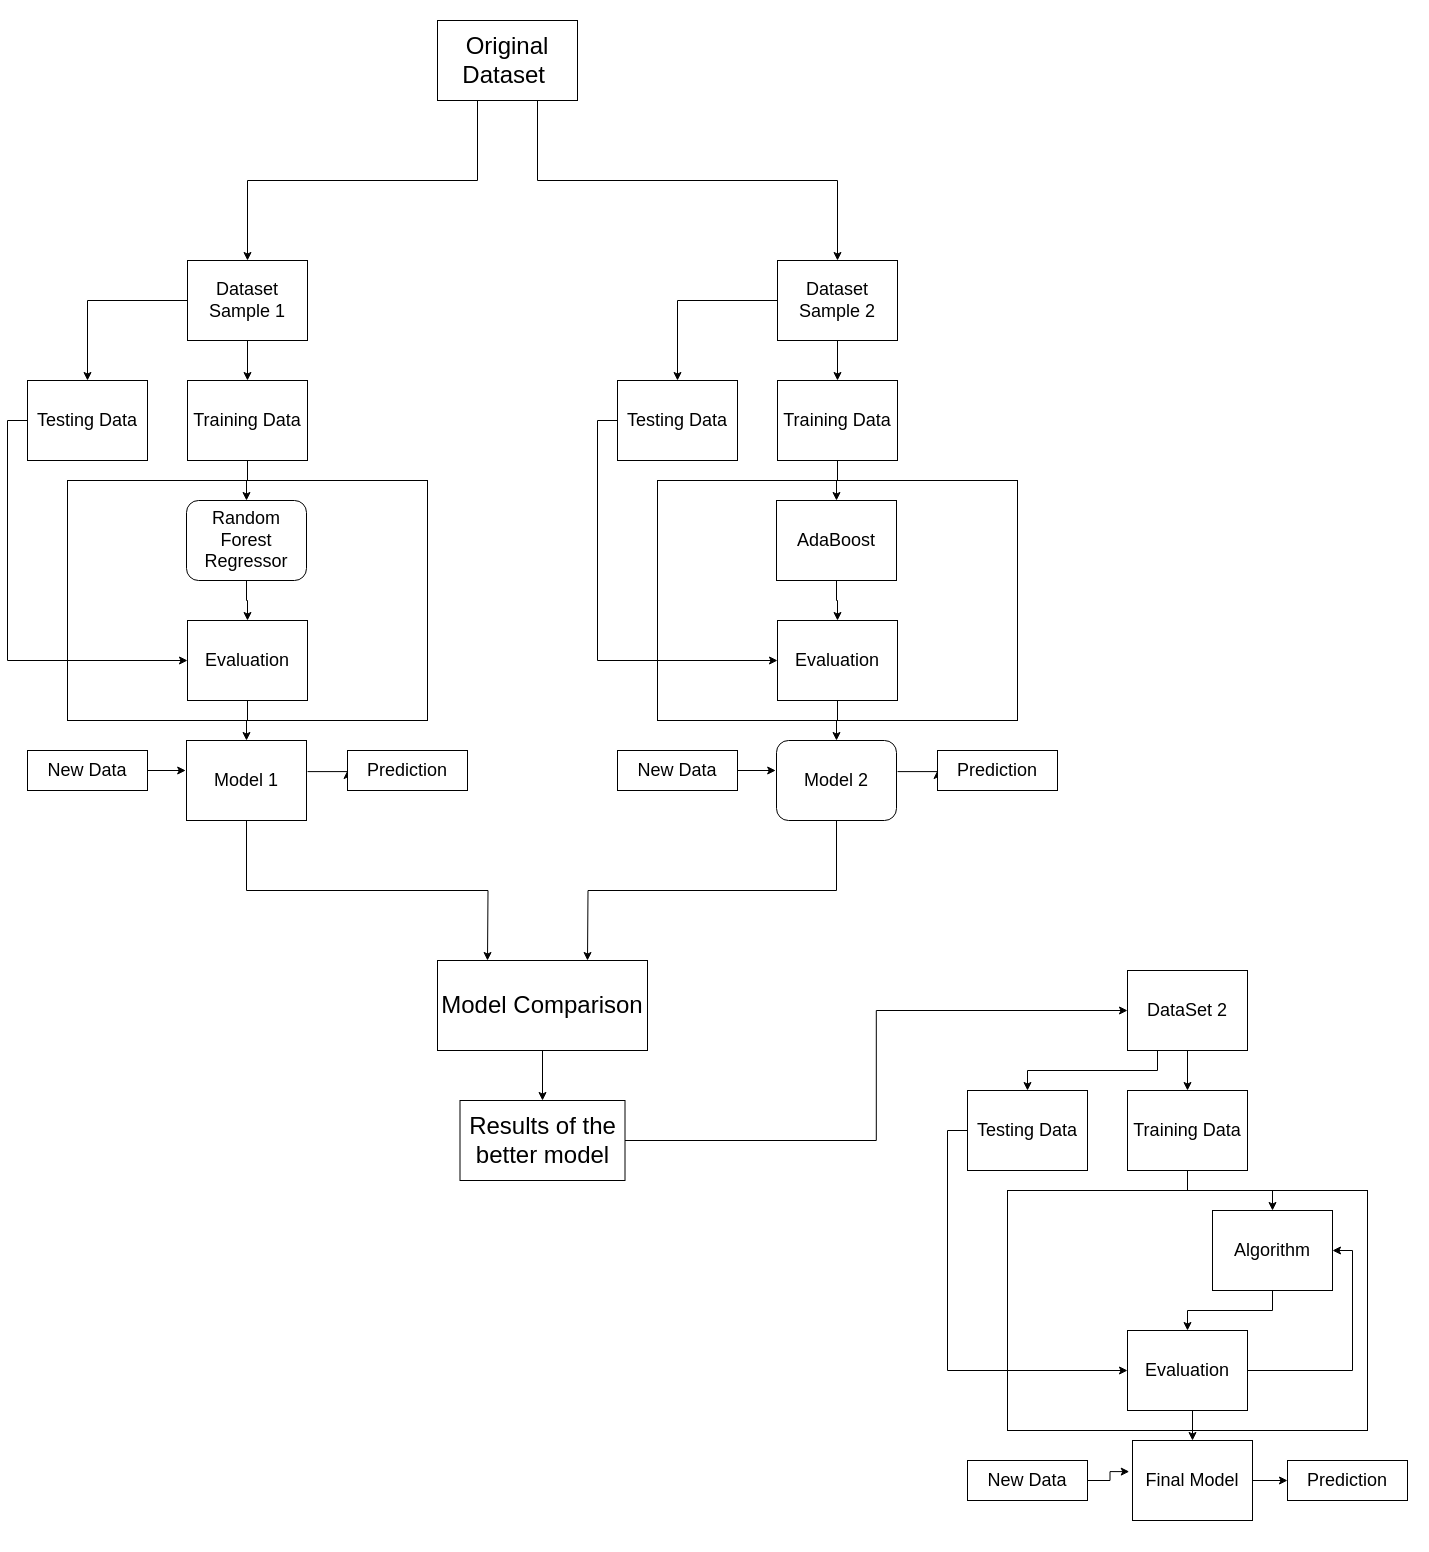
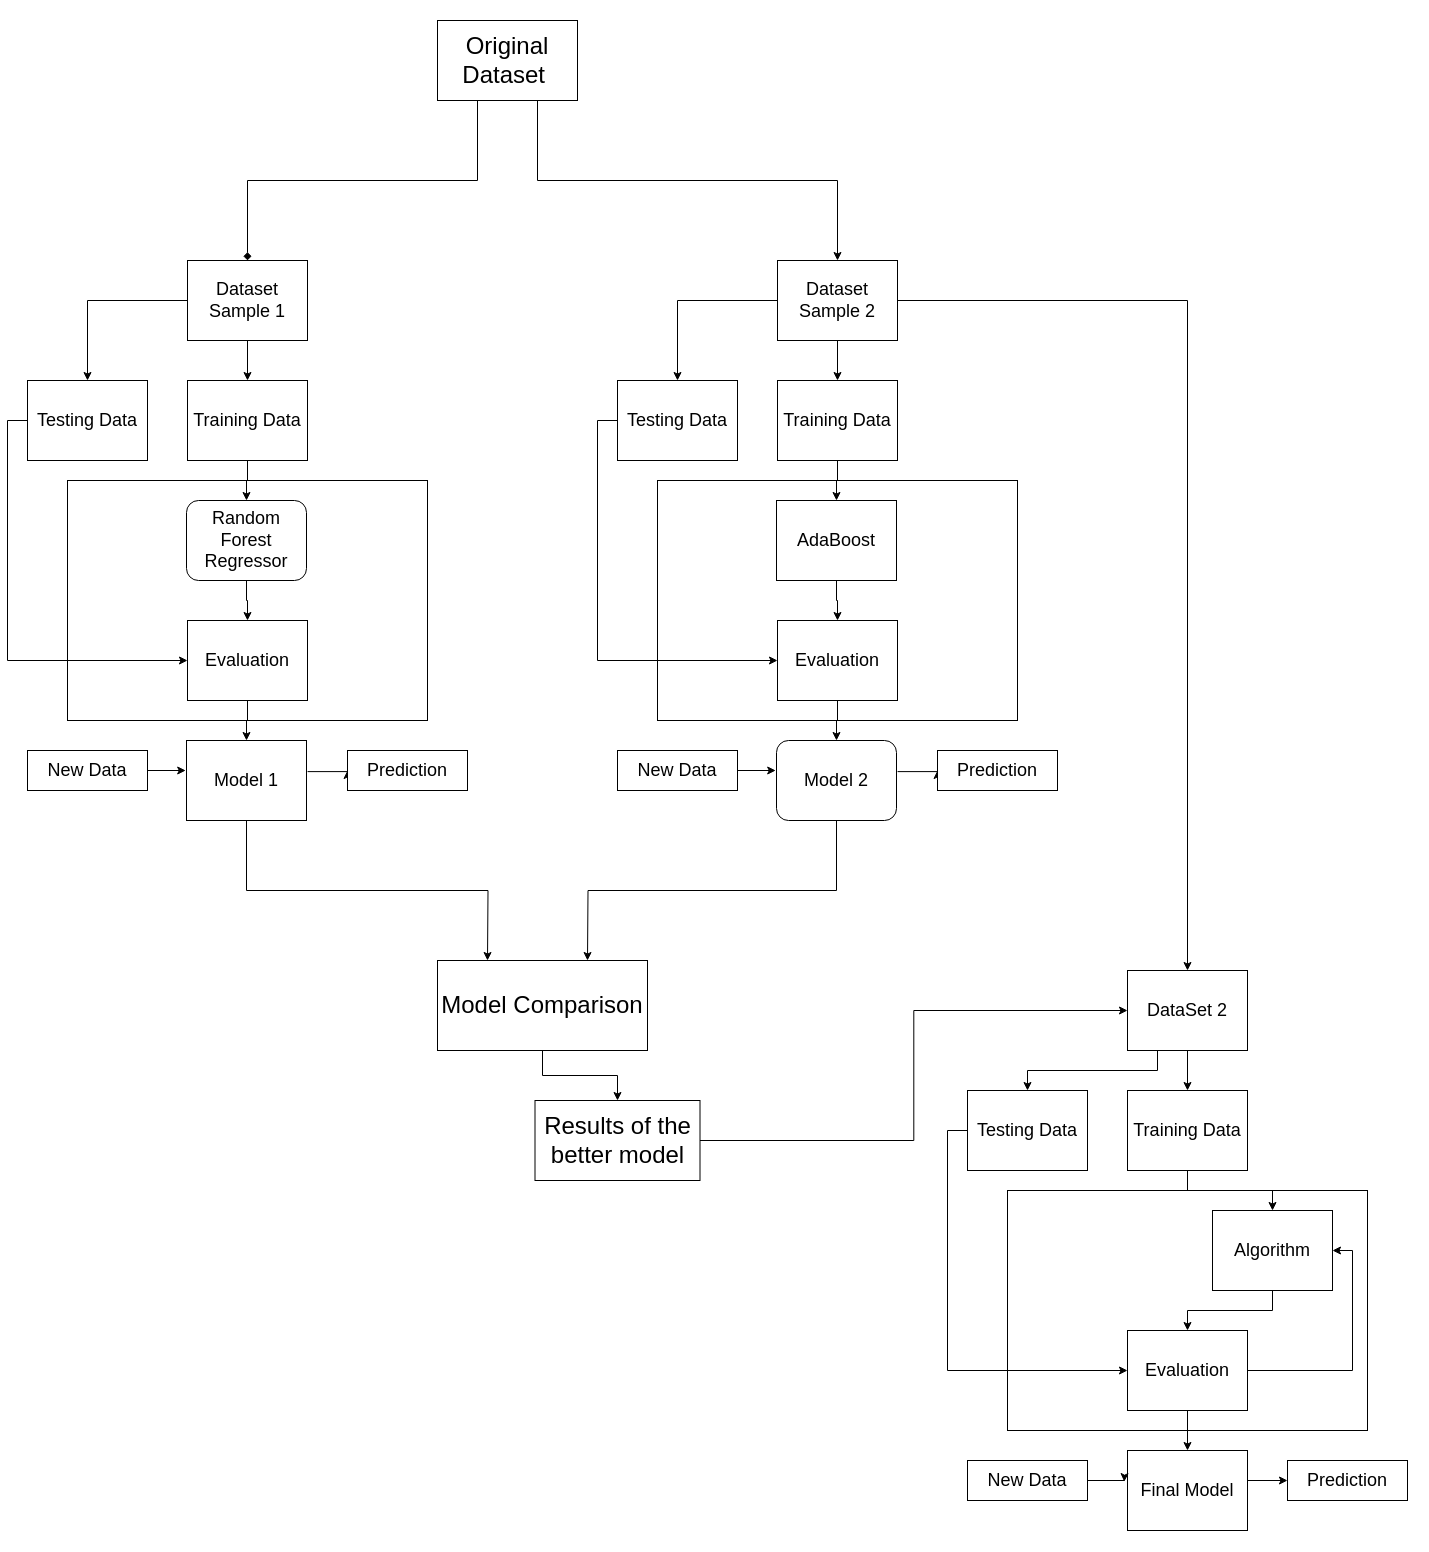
(248, 252) -> (248, 251)
none -> (1188, 487)
(543, 1141) -> (618, 1141)
(1193, 1481) -> (1188, 1491)
